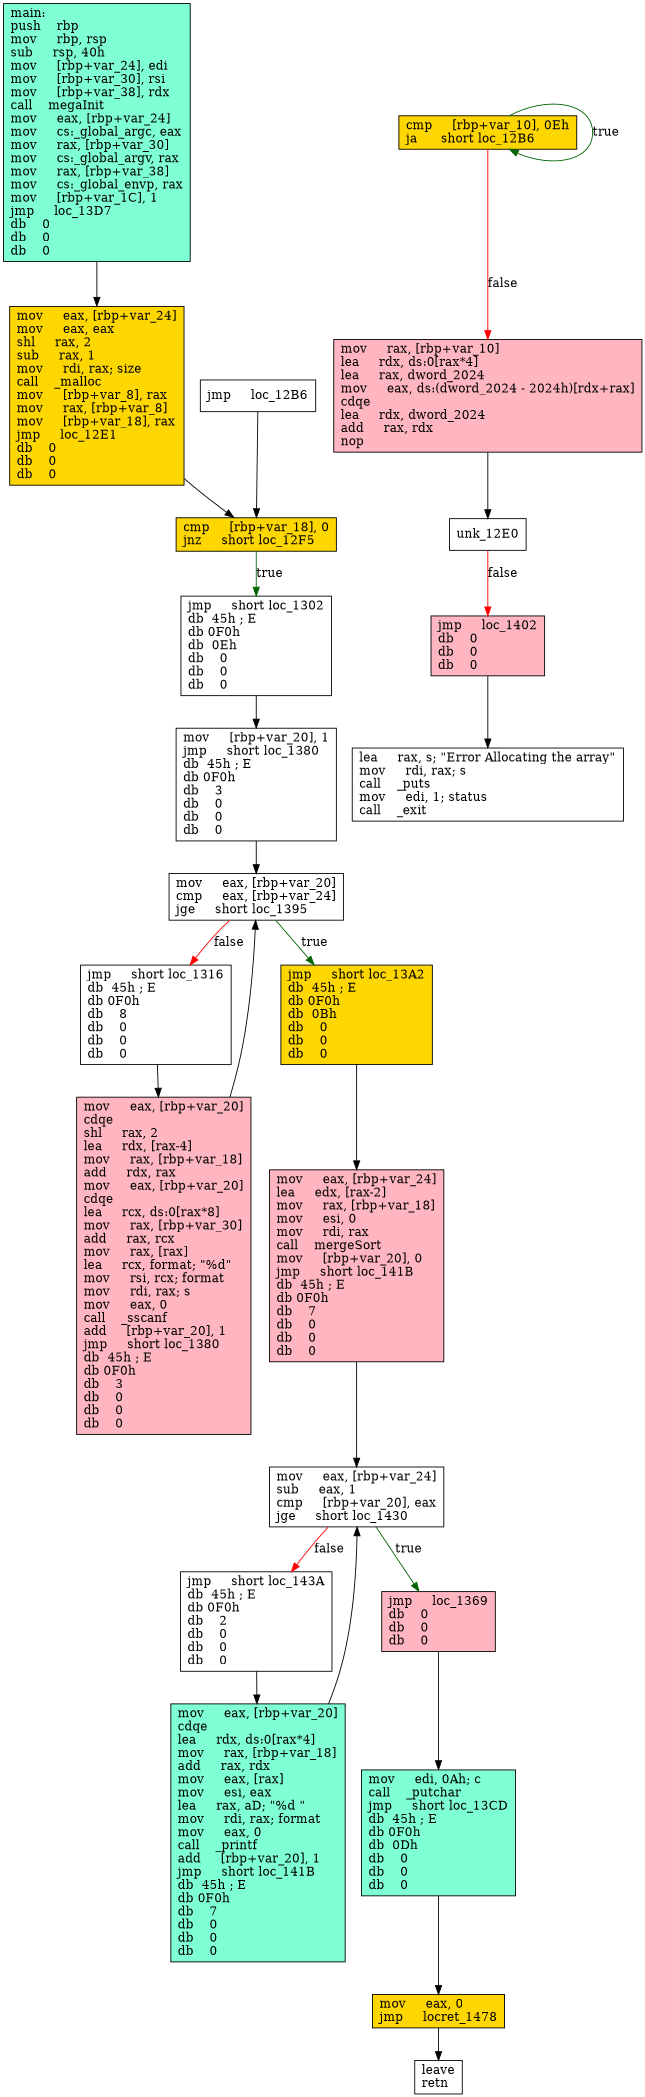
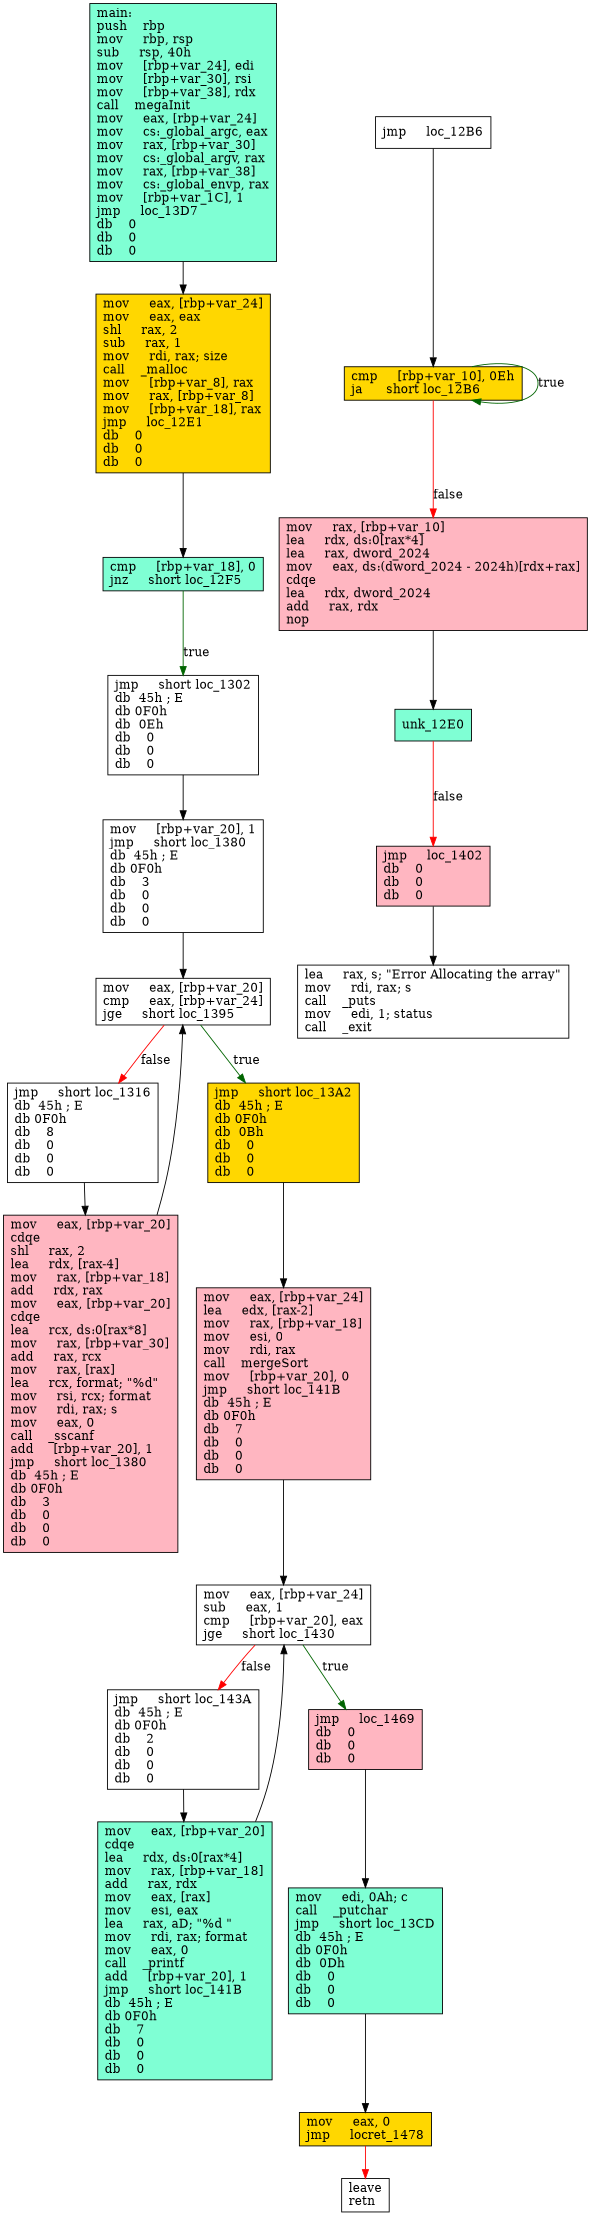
(257, 460) -> (433, 253)
(256, 534) -> (183, 574)
(488, 534) -> (433, 725)
(439, 1622) -> (365, 1740)
(439, 2040) -> (365, 2158)
